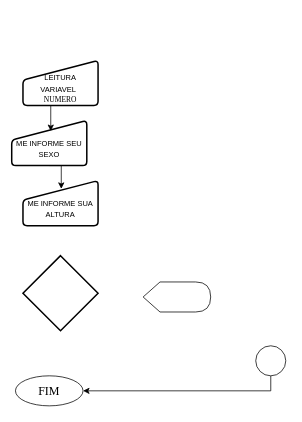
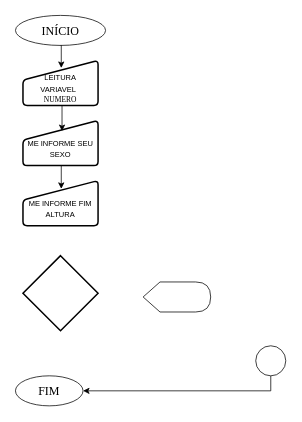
none -> (60, 30)
none -> (61, 54)
(49, 143) -> (60, 143)
(60, 203) -> (60, 203)
